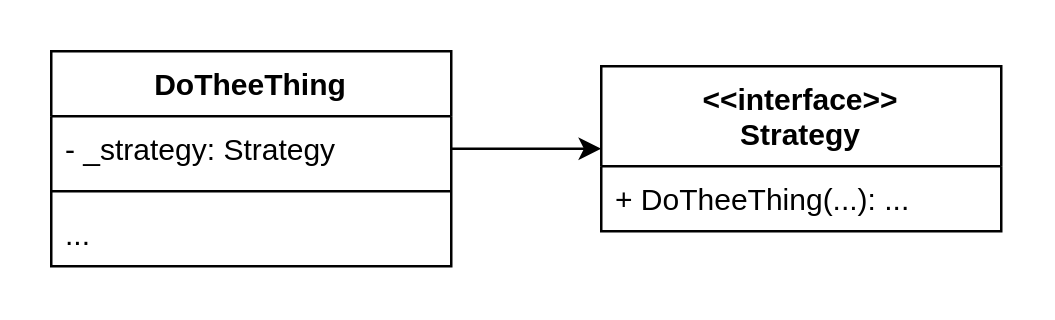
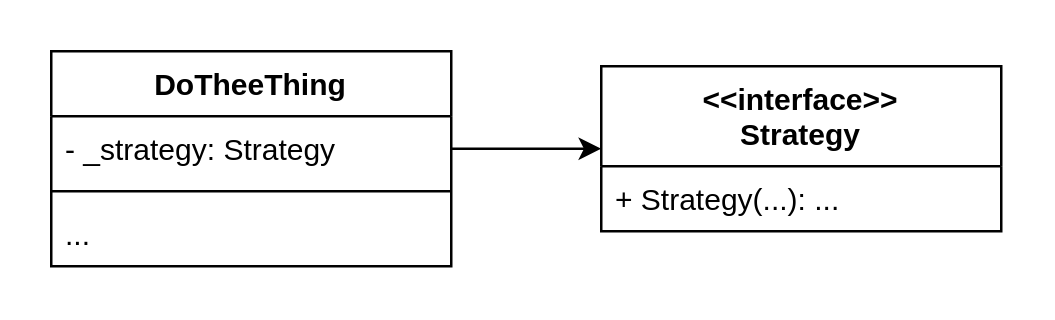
(769, 200) -> (748, 200)
